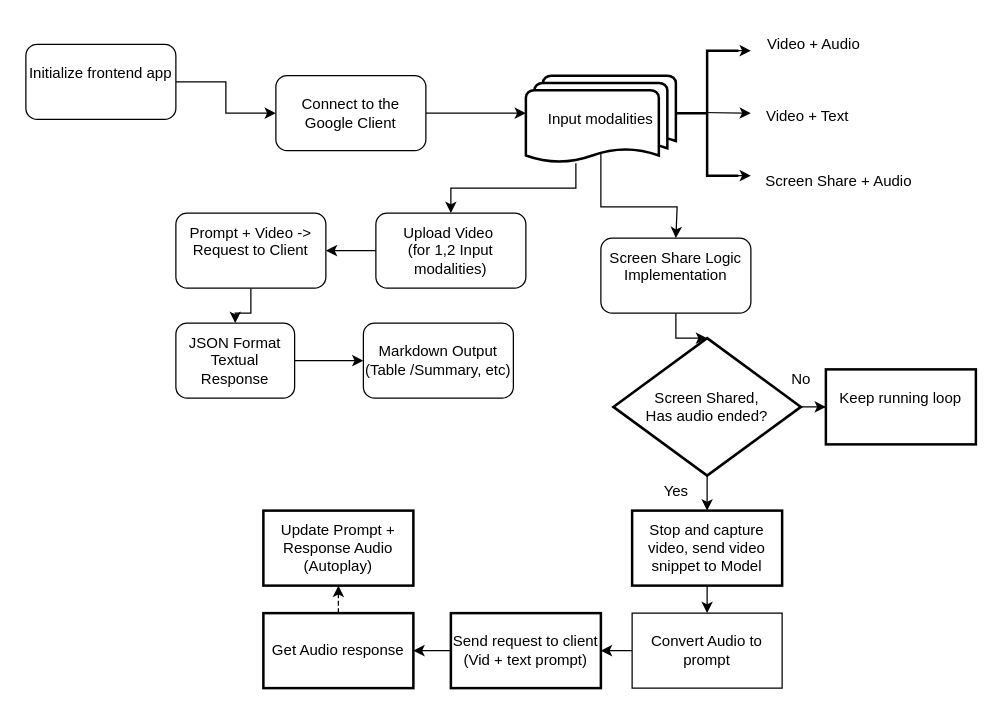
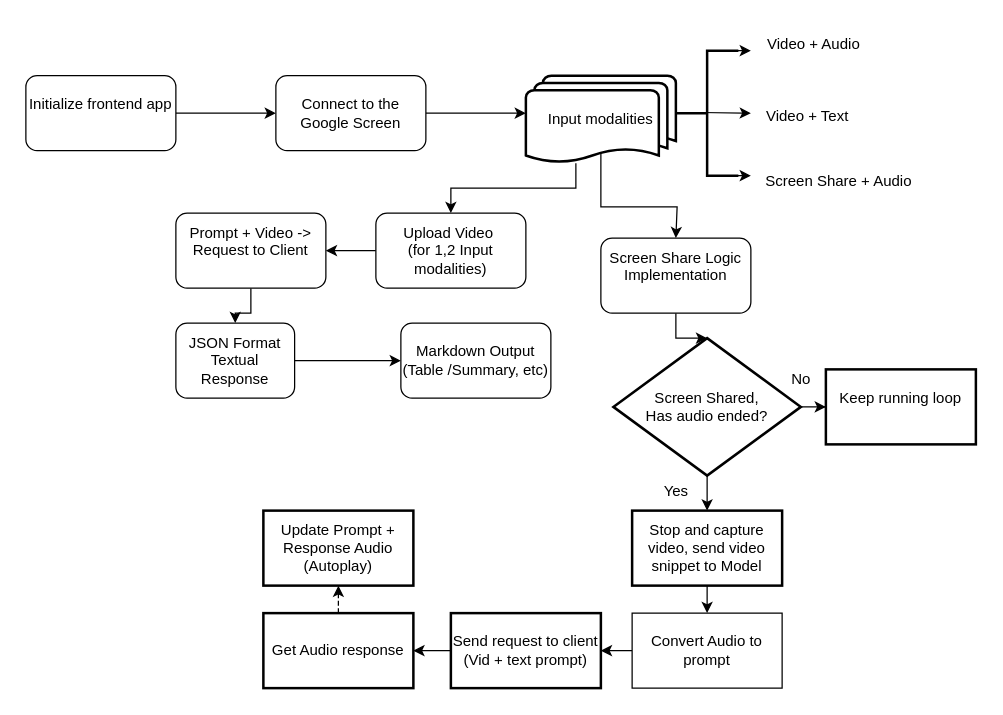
(101, 82) -> (101, 113)
(351, 113) -> (351, 113)
(438, 361) -> (476, 361)
